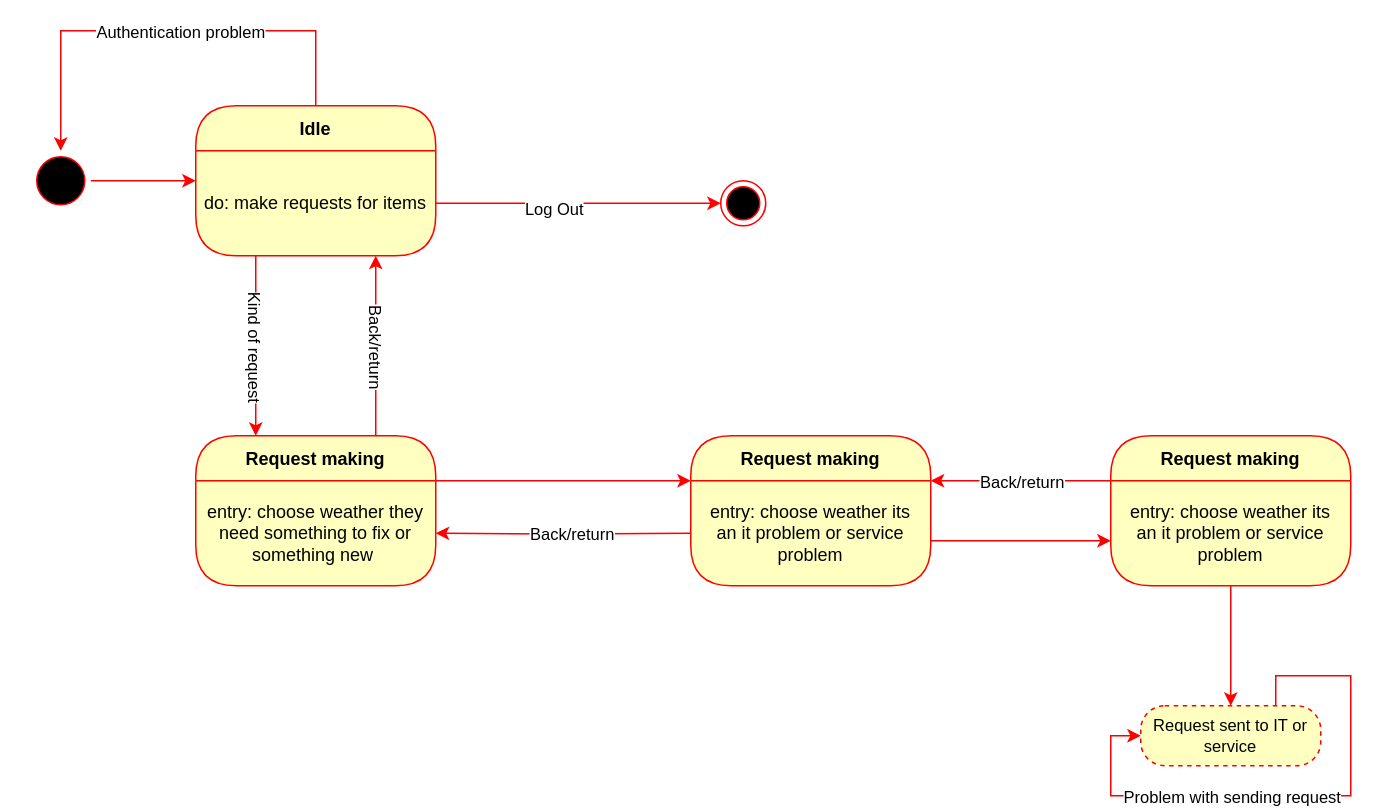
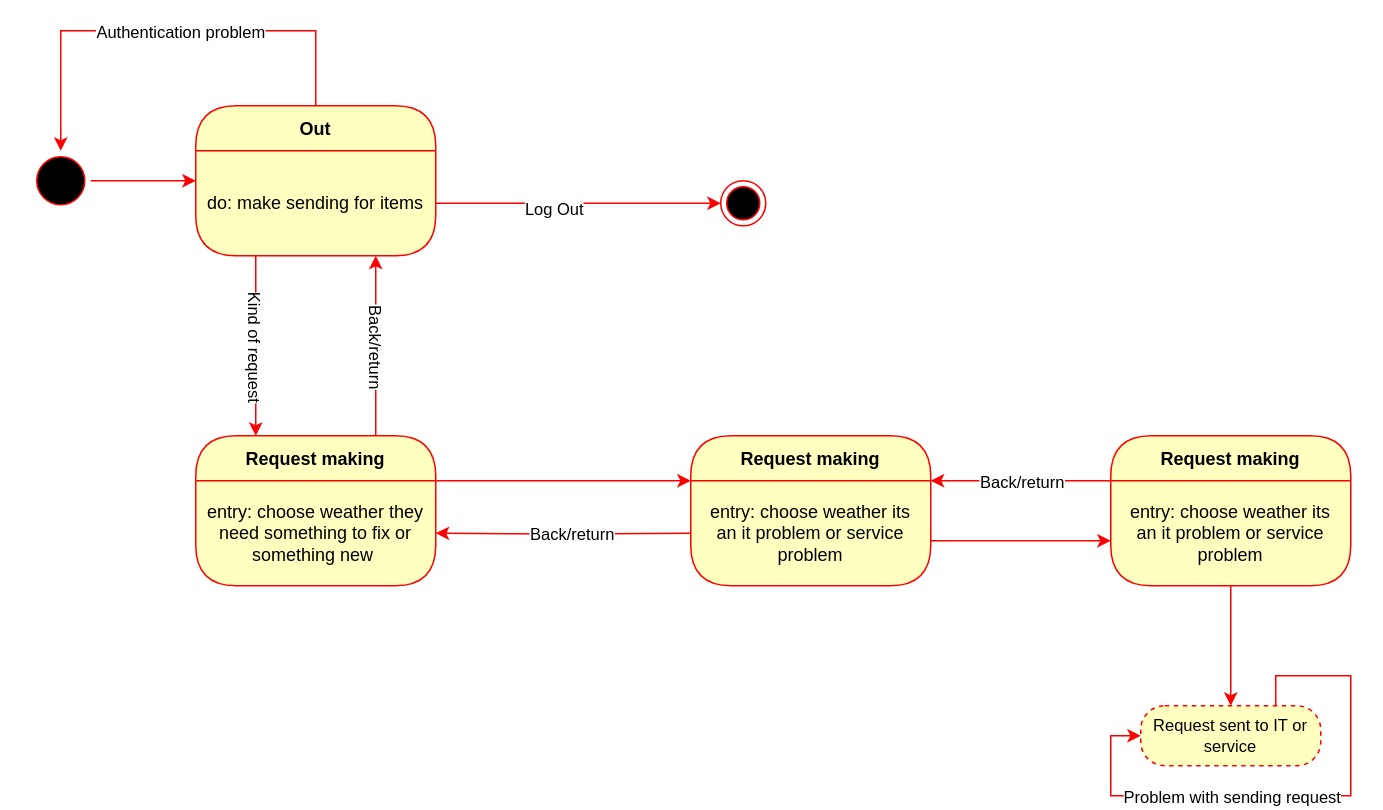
(315, 129) -> (315, 129)
(316, 203) -> (316, 203)
